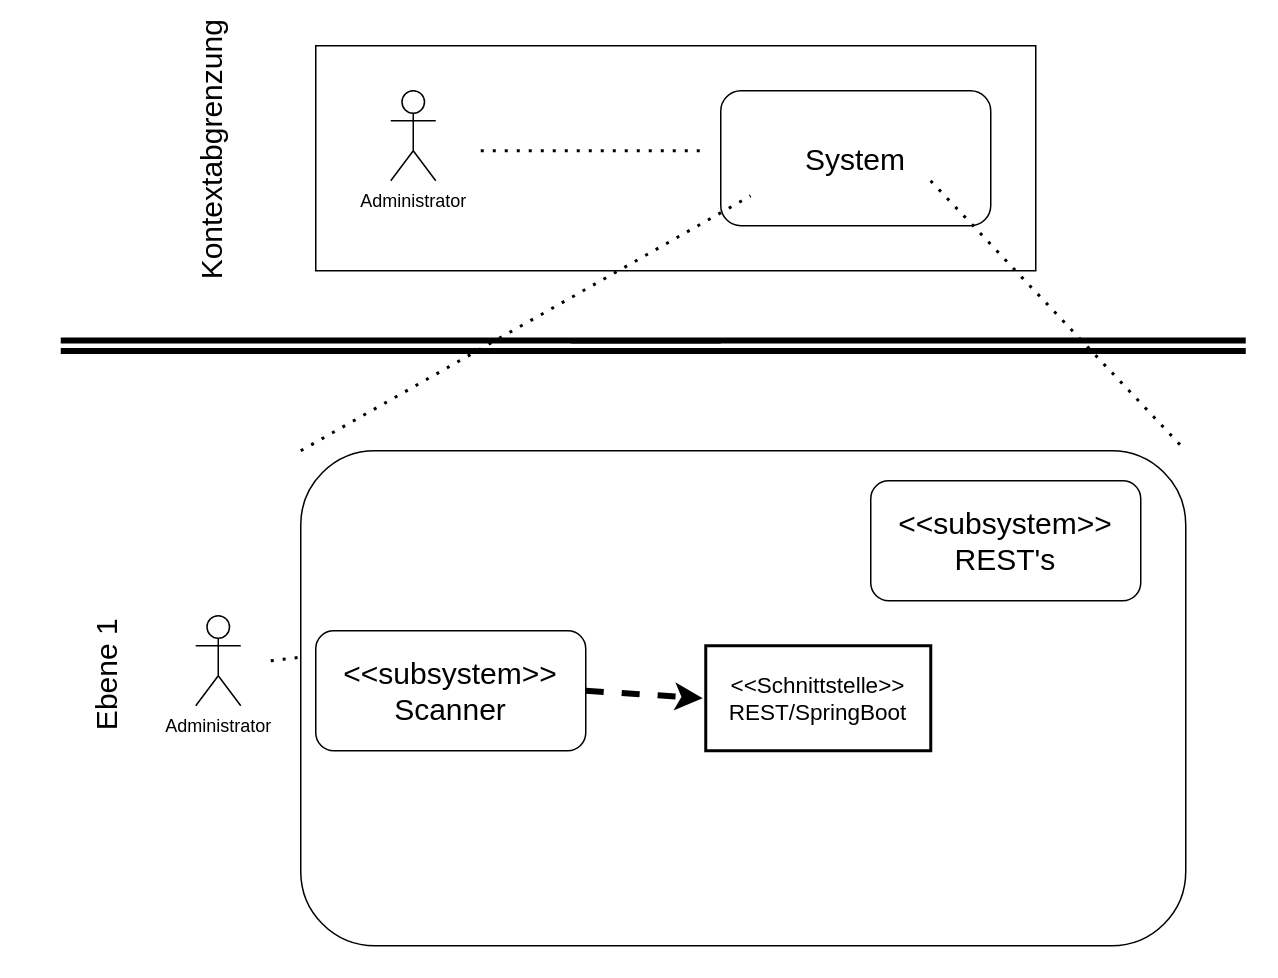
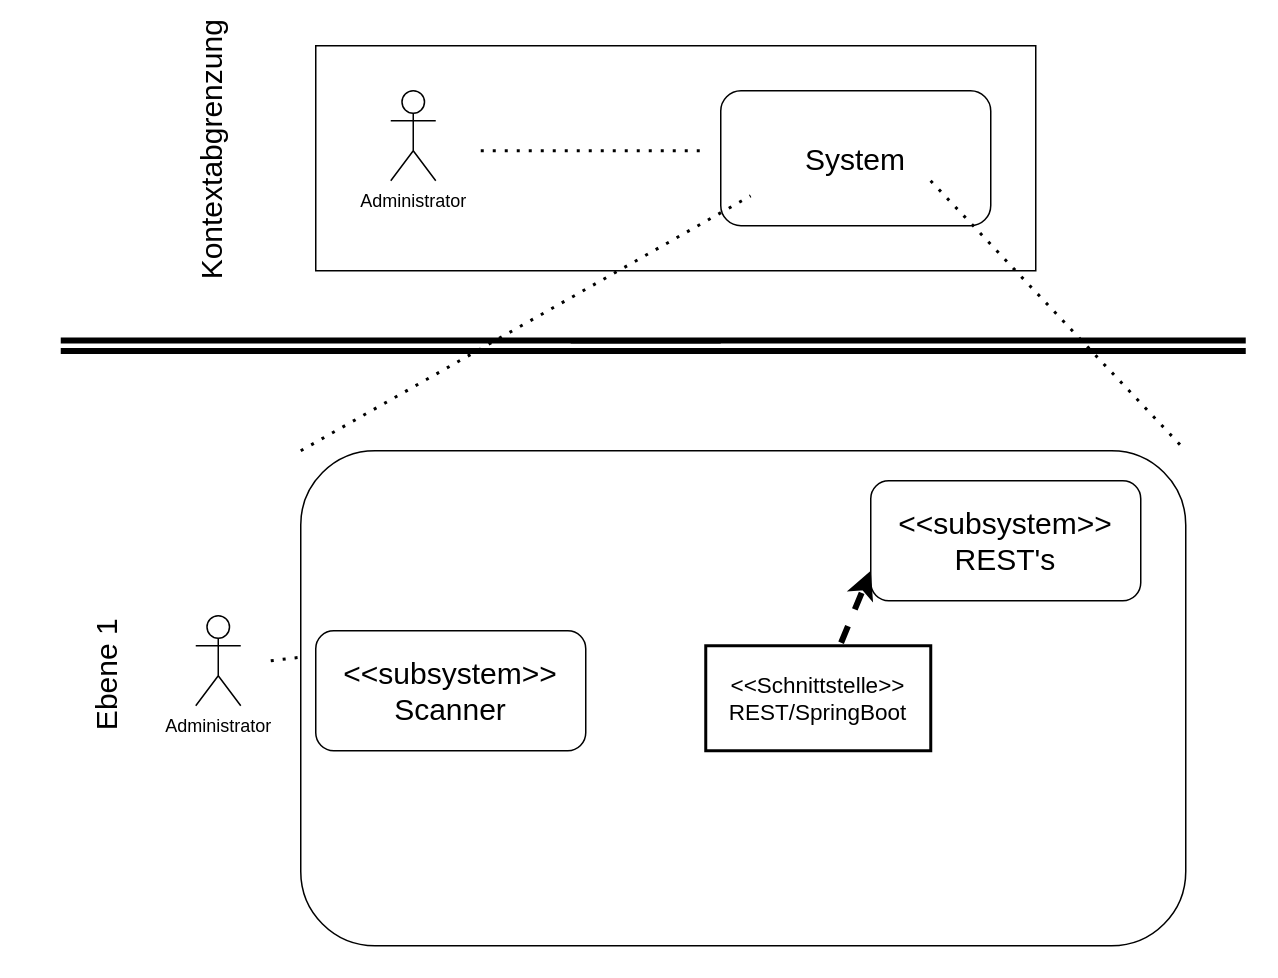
none -> (859, 600)
(670, 696) -> none
